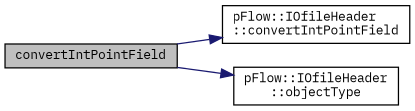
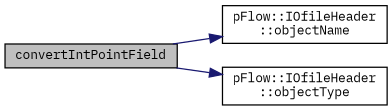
(316, 25) -> (305, 25)
